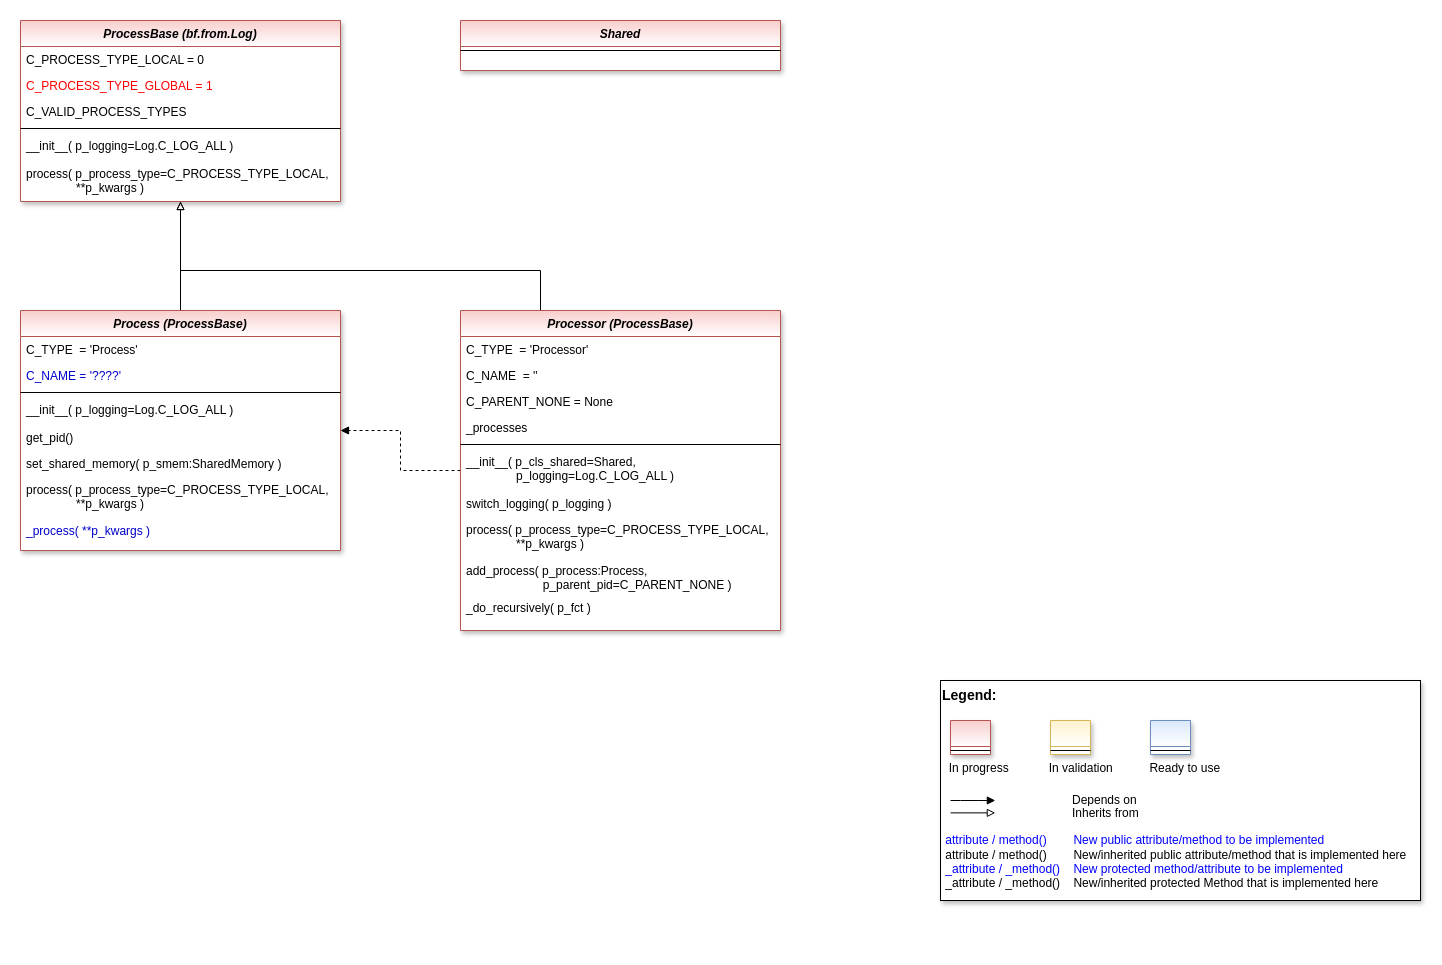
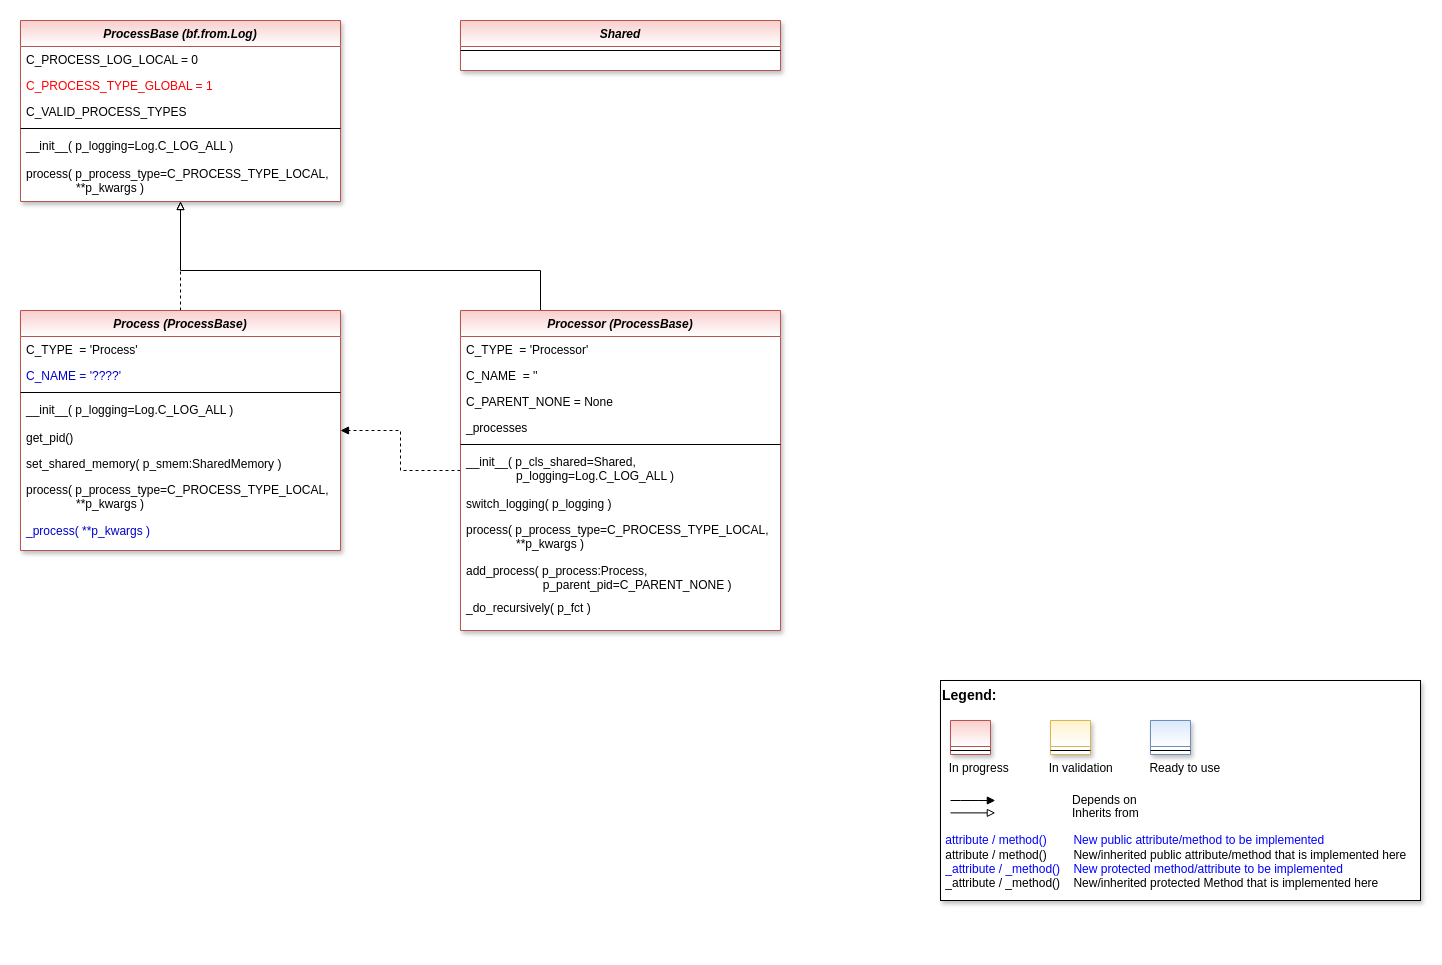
(104, 60) -> (100, 60)
(181, 291) -> (181, 291)
